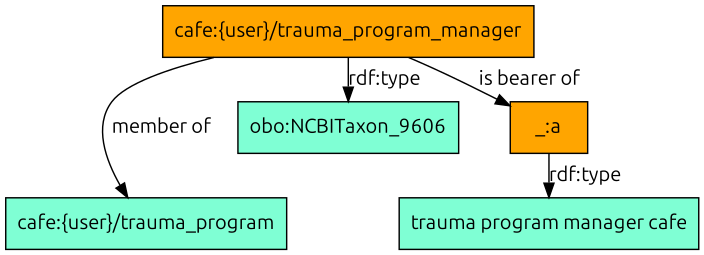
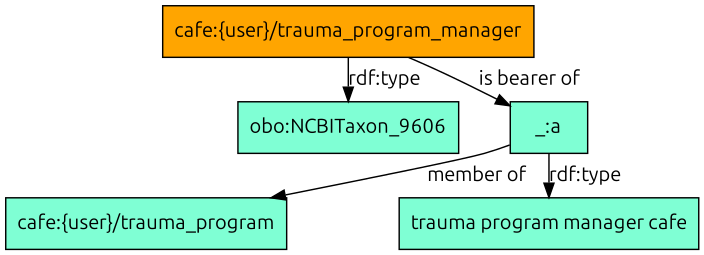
(120, 94) -> (398, 172)
(549, 128) -> (549, 128)
